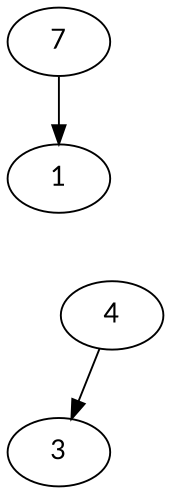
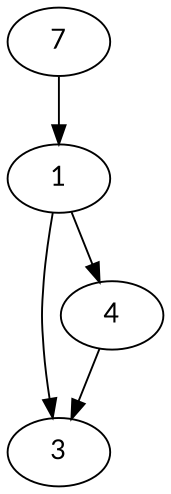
none -> (82, 238)
none -> (42, 306)
